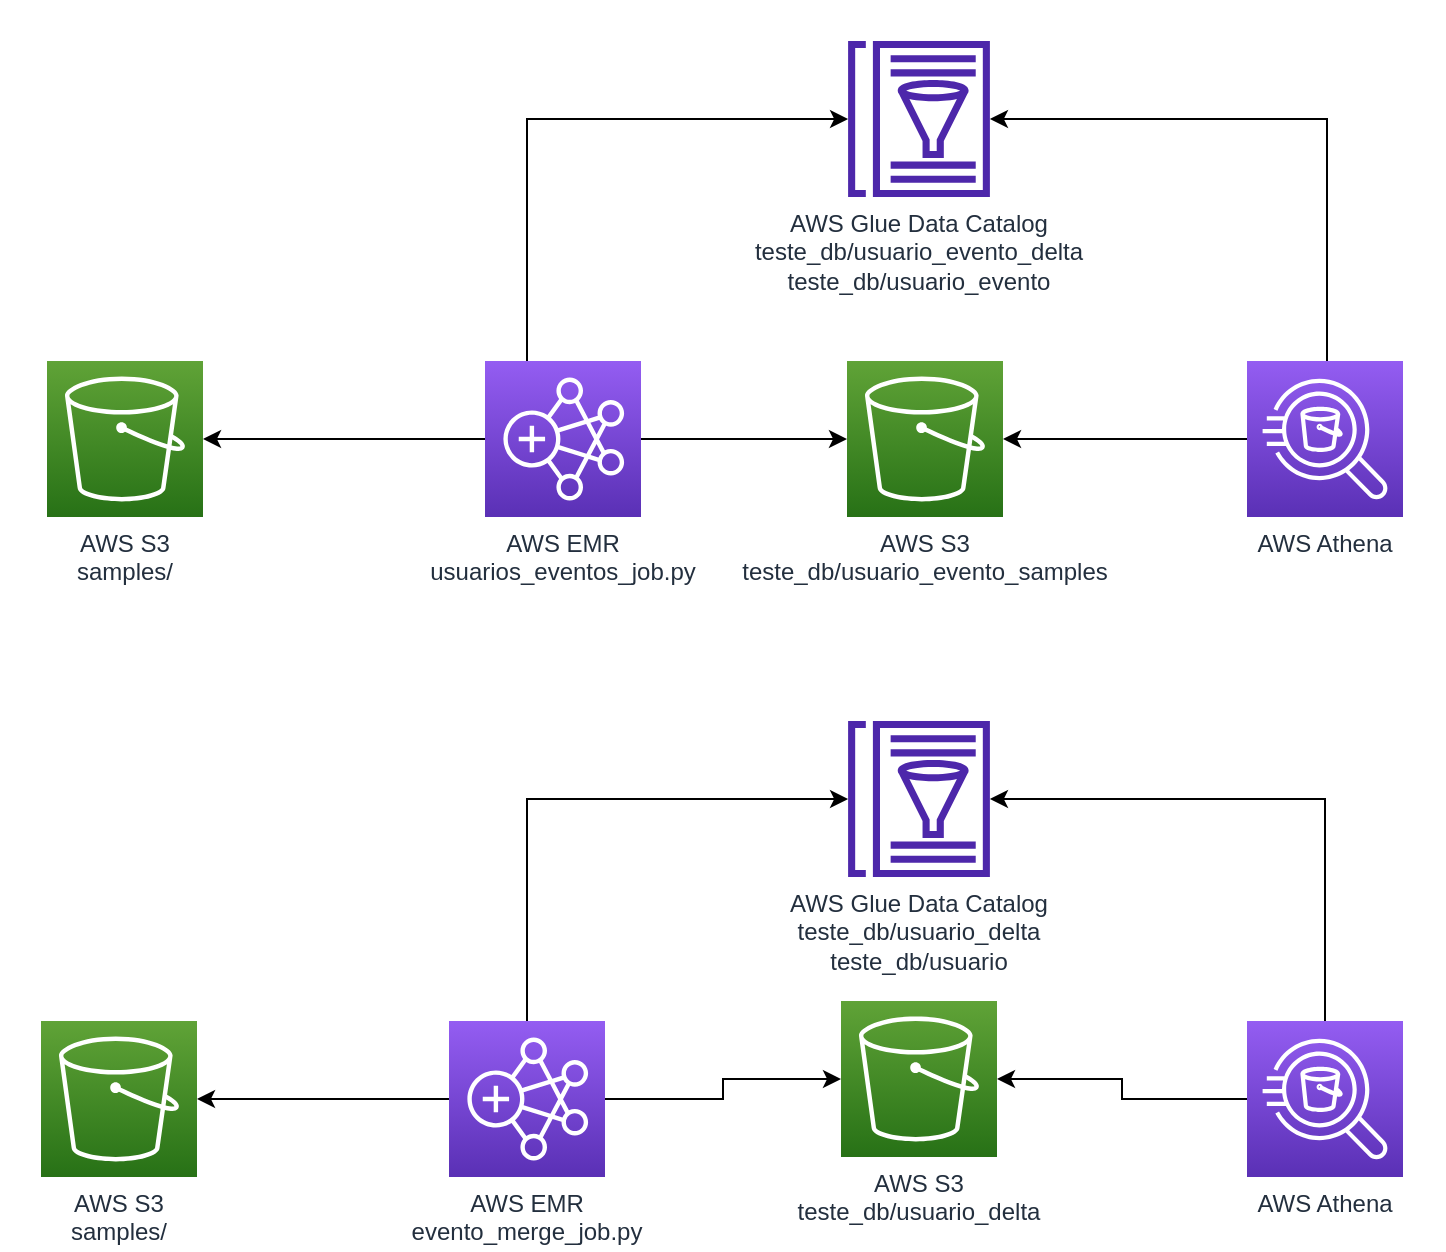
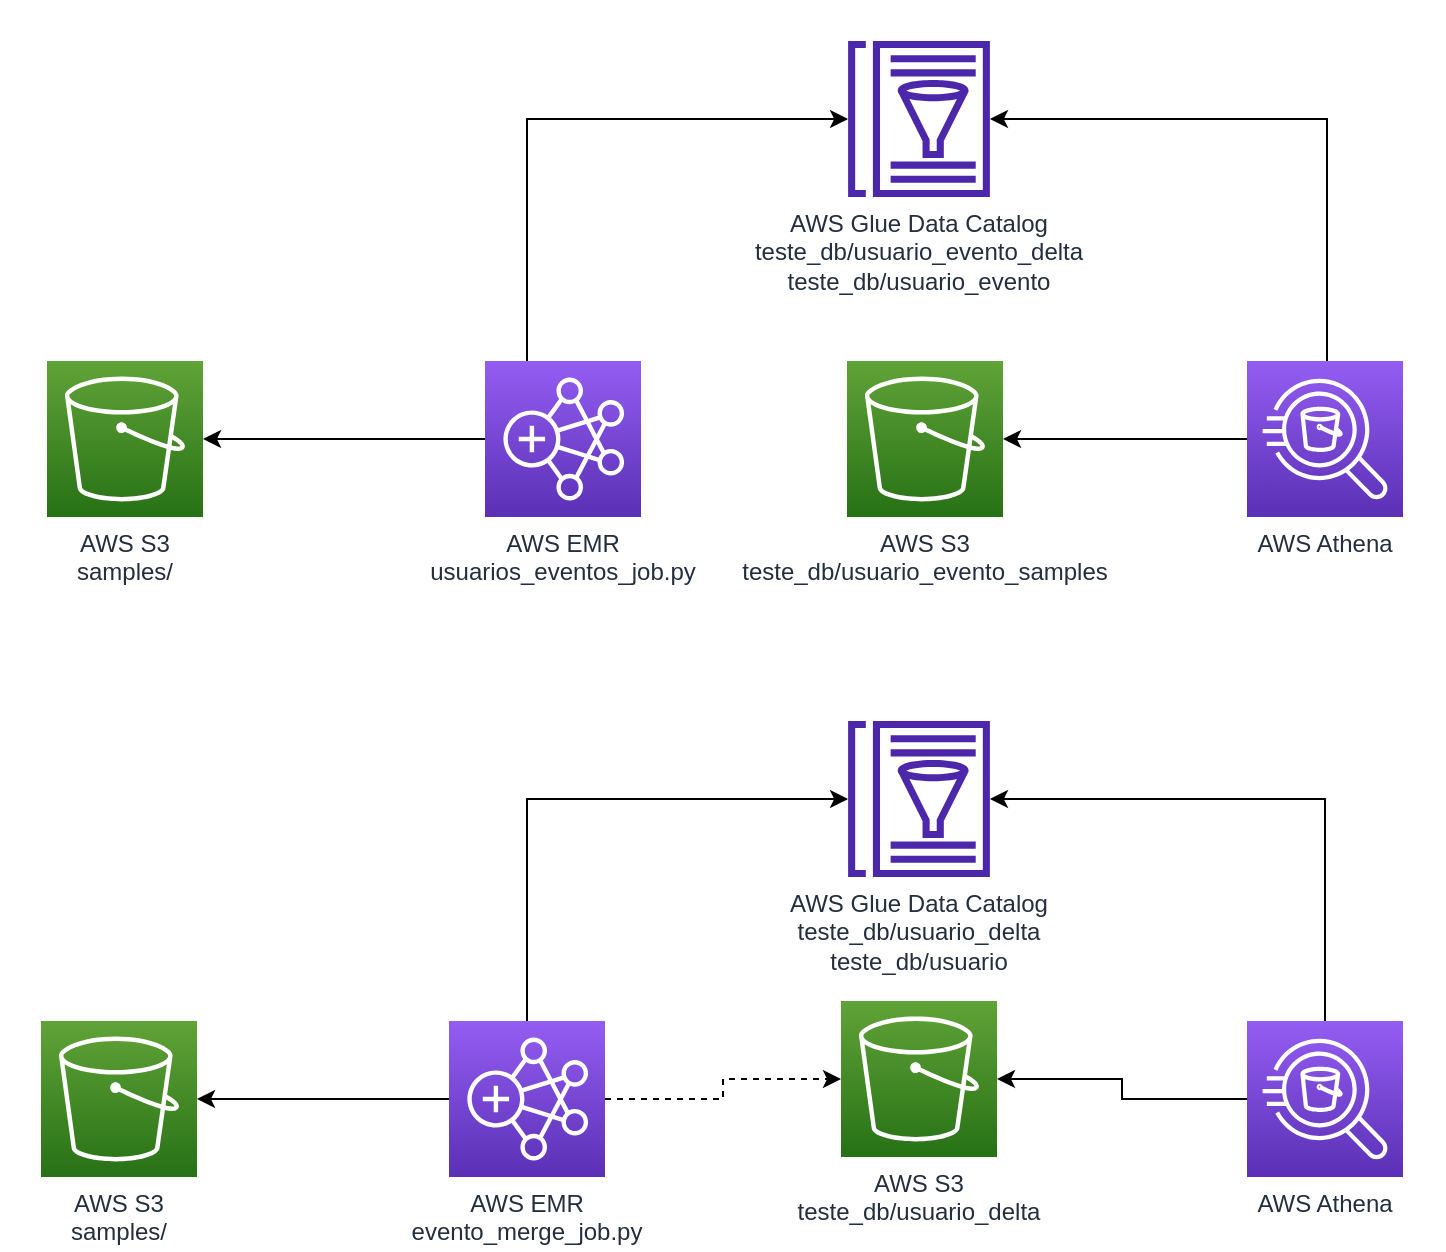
(737, 439) -> none
(723, 1095) -> (723, 1095)
